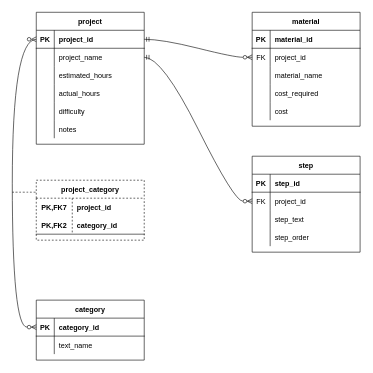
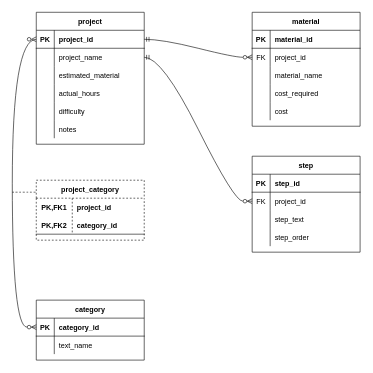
(88, 76) -> (92, 76)
(54, 208) -> (54, 208)
